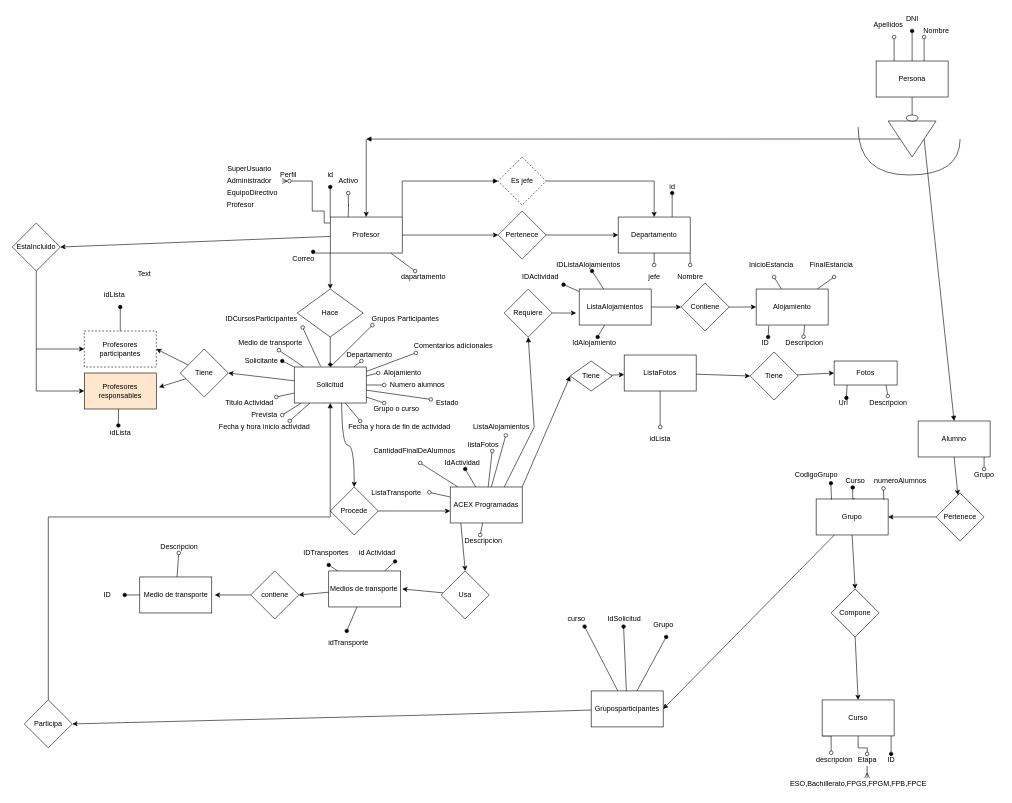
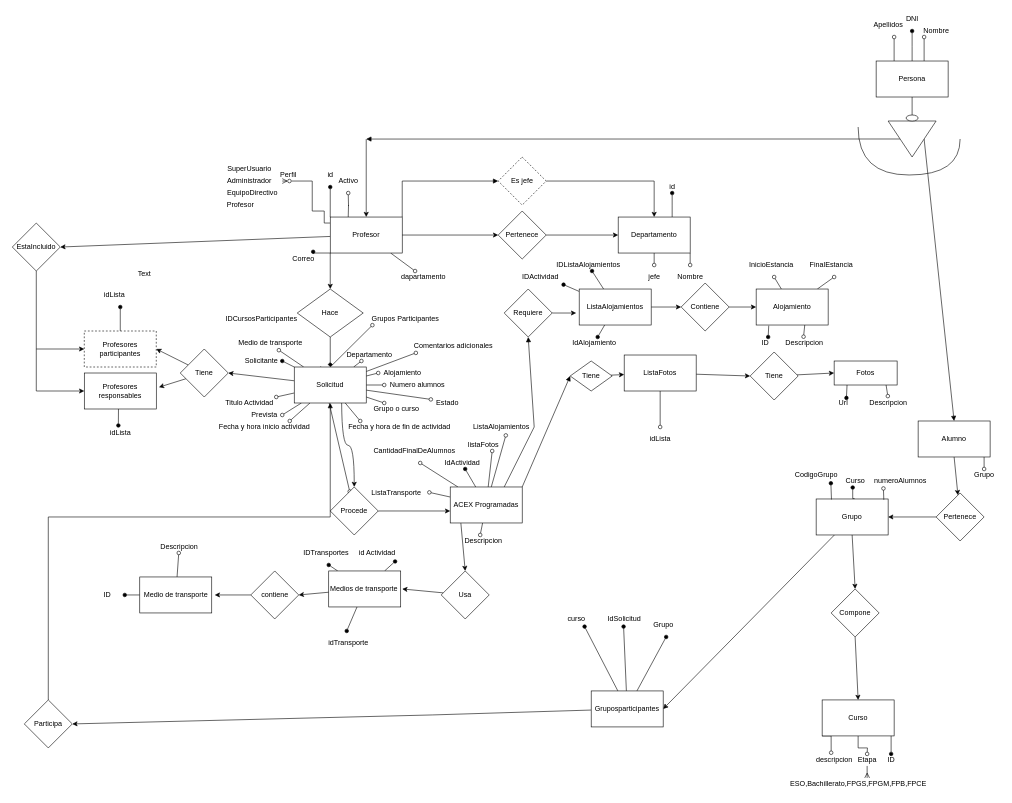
(312, 348) -> (341, 451)
(120, 391) -> (120, 391)
